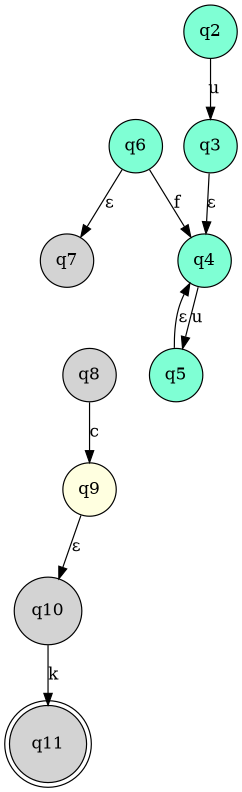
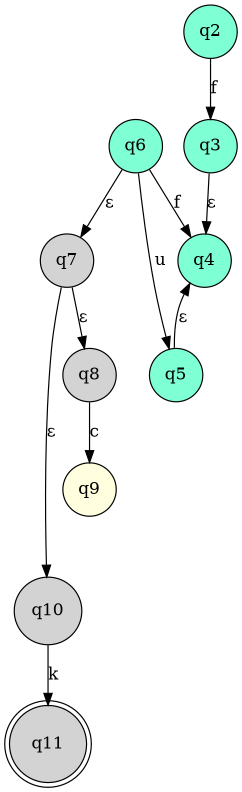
(214, 89) -> (214, 89)
none -> (77, 312)
(192, 312) -> (149, 256)
(72, 541) -> (47, 426)
